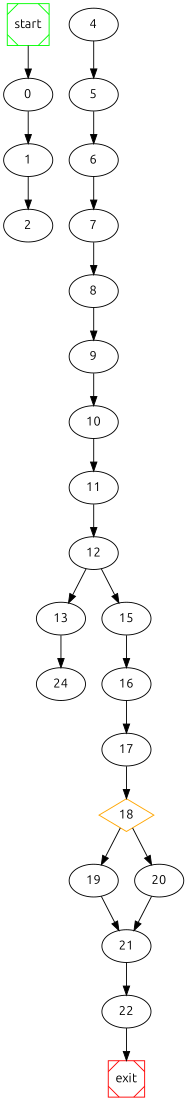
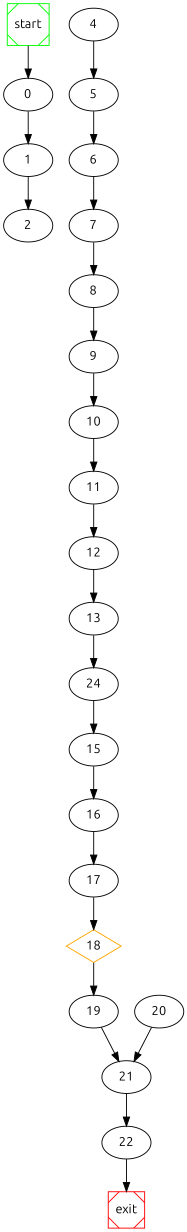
(108, 582) -> (94, 712)
(140, 842) -> none
